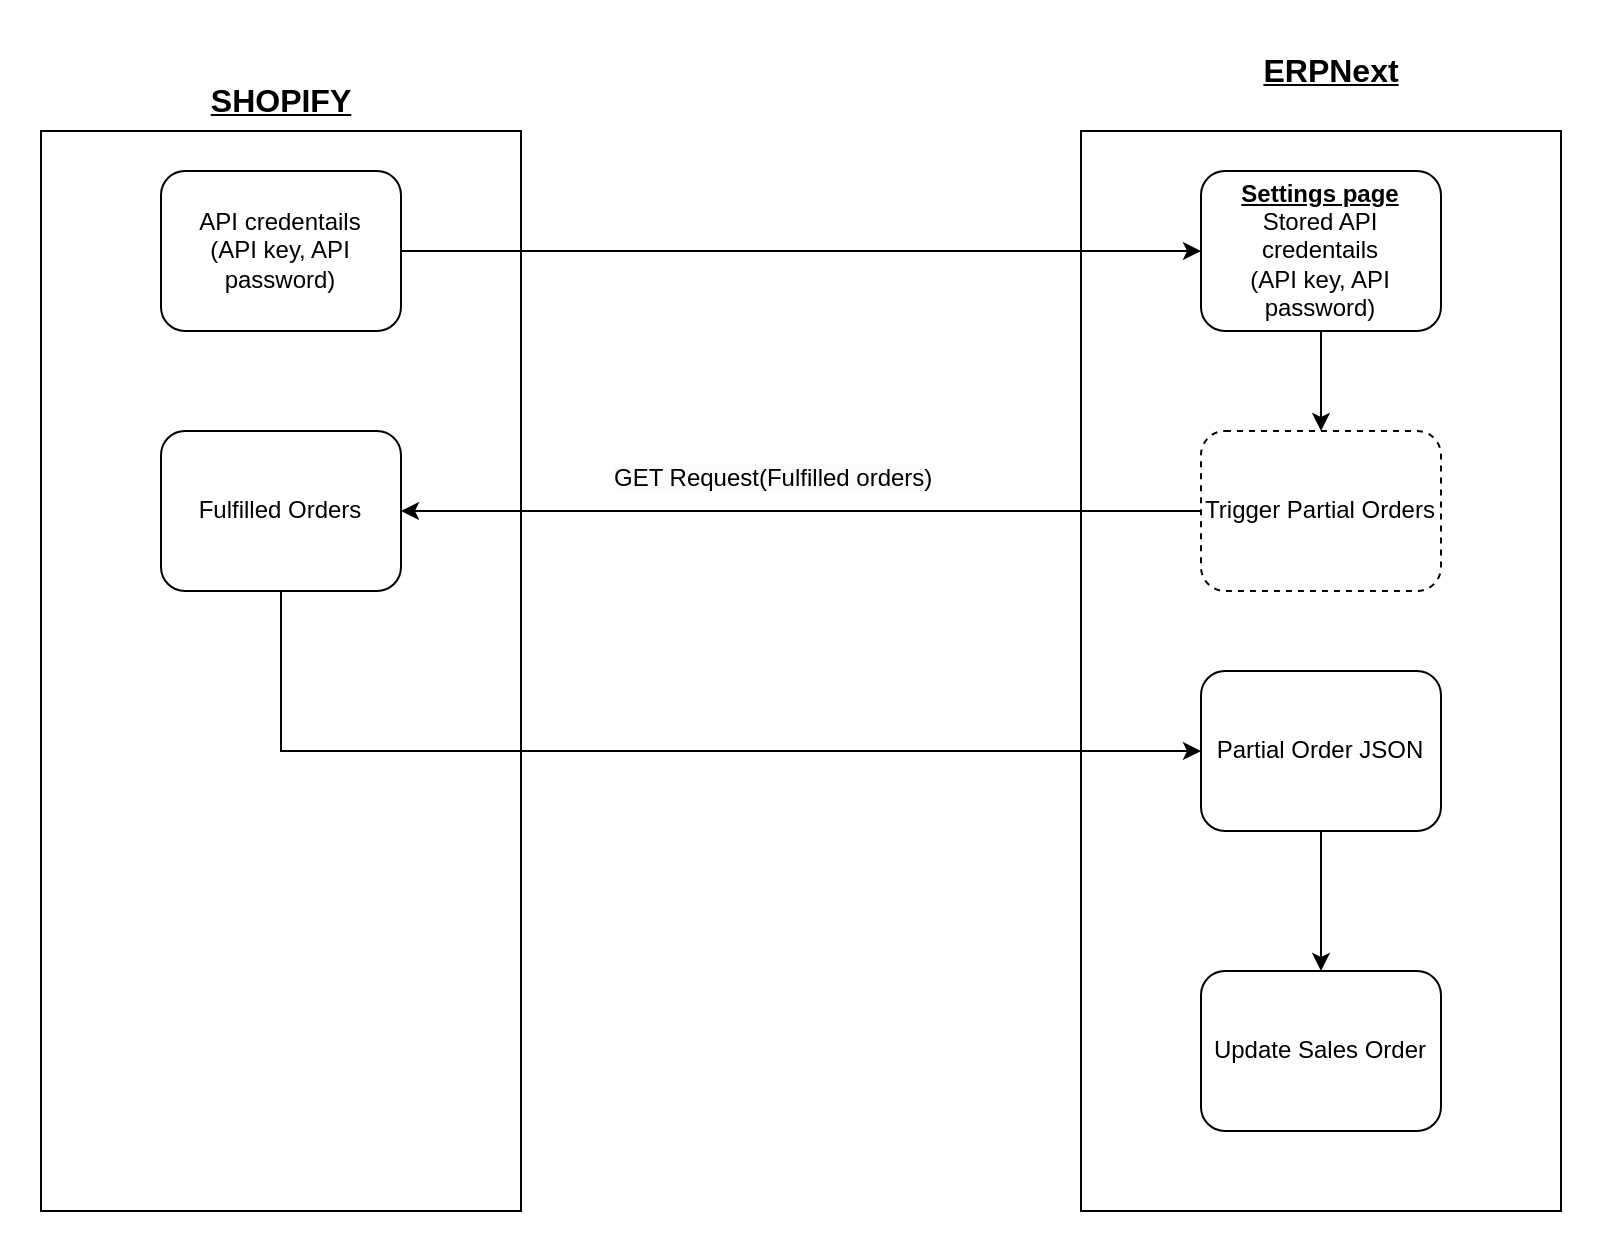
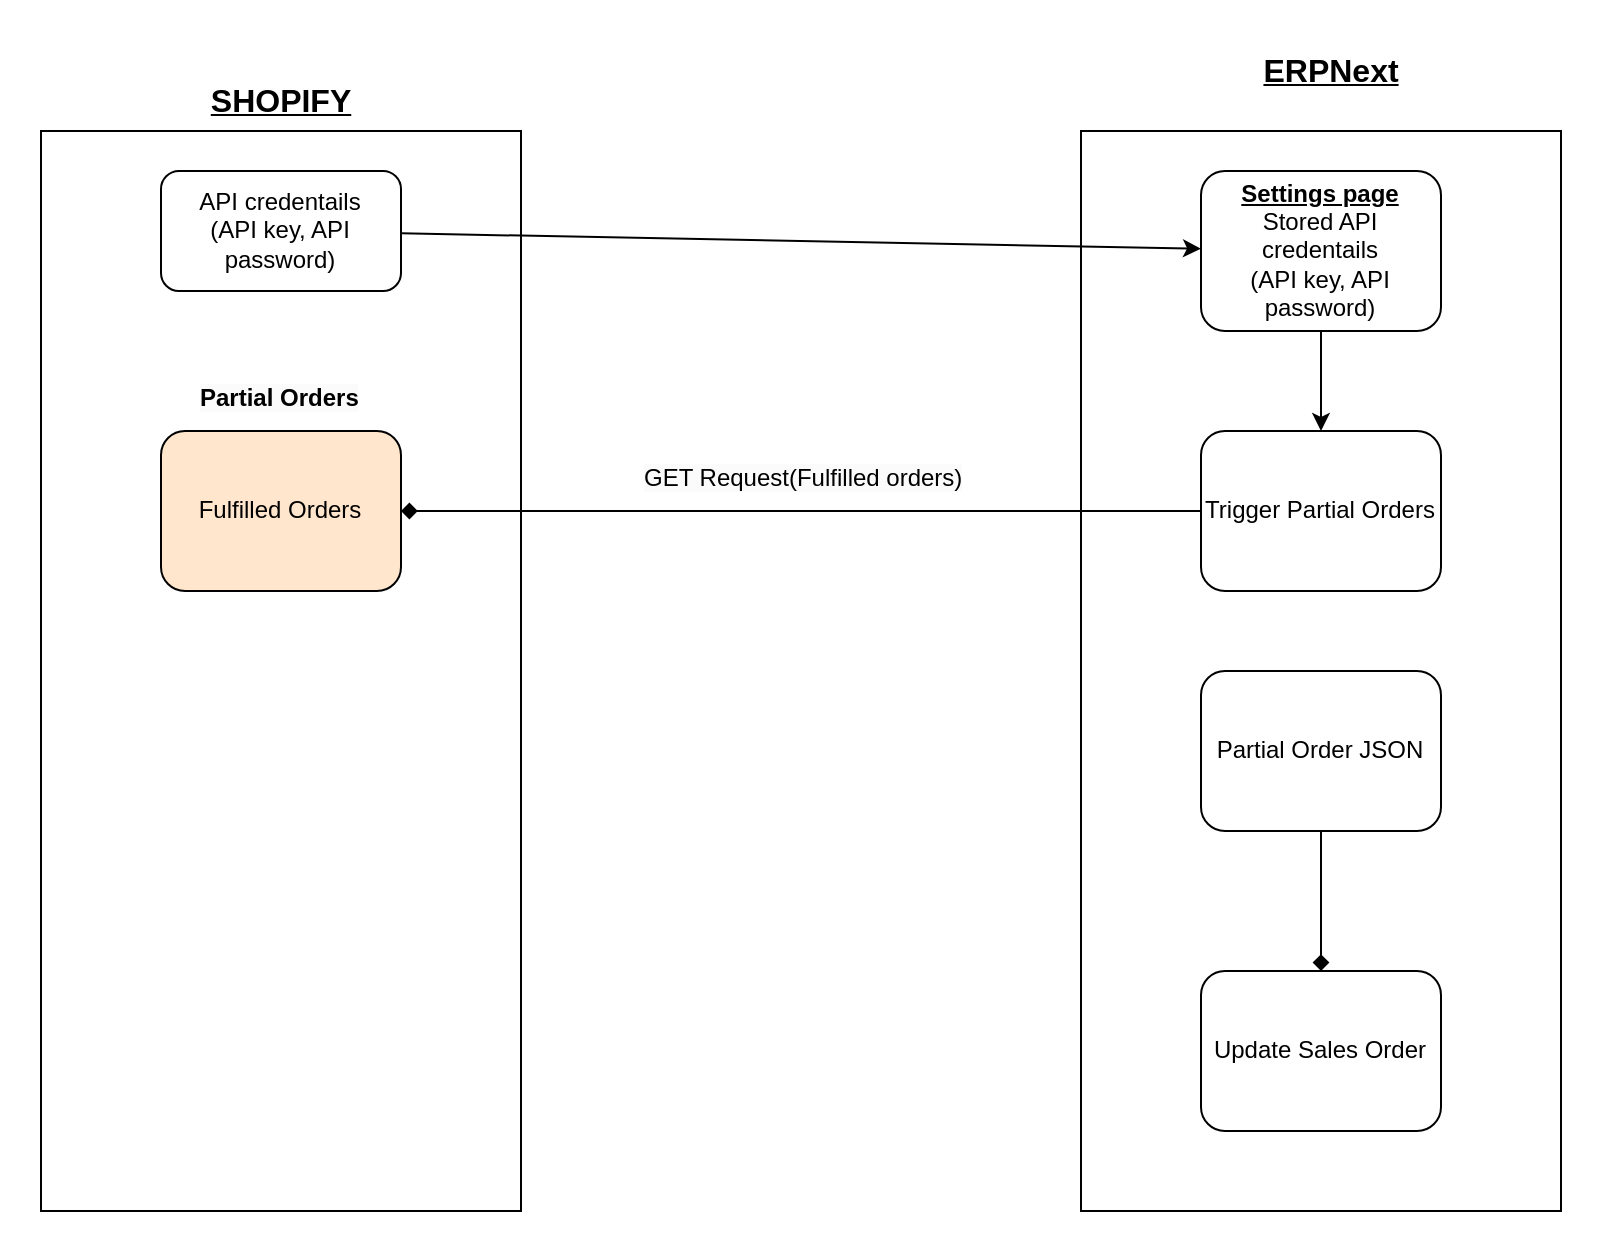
(281, 251) -> (281, 231)
none -> (281, 401)
(781, 491) -> (811, 491)
(281, 511) -> (281, 511)
(416, 511) -> (417, 511)
(1321, 511) -> (1321, 511)
(654, 751) -> none
(1321, 956) -> (1321, 955)
